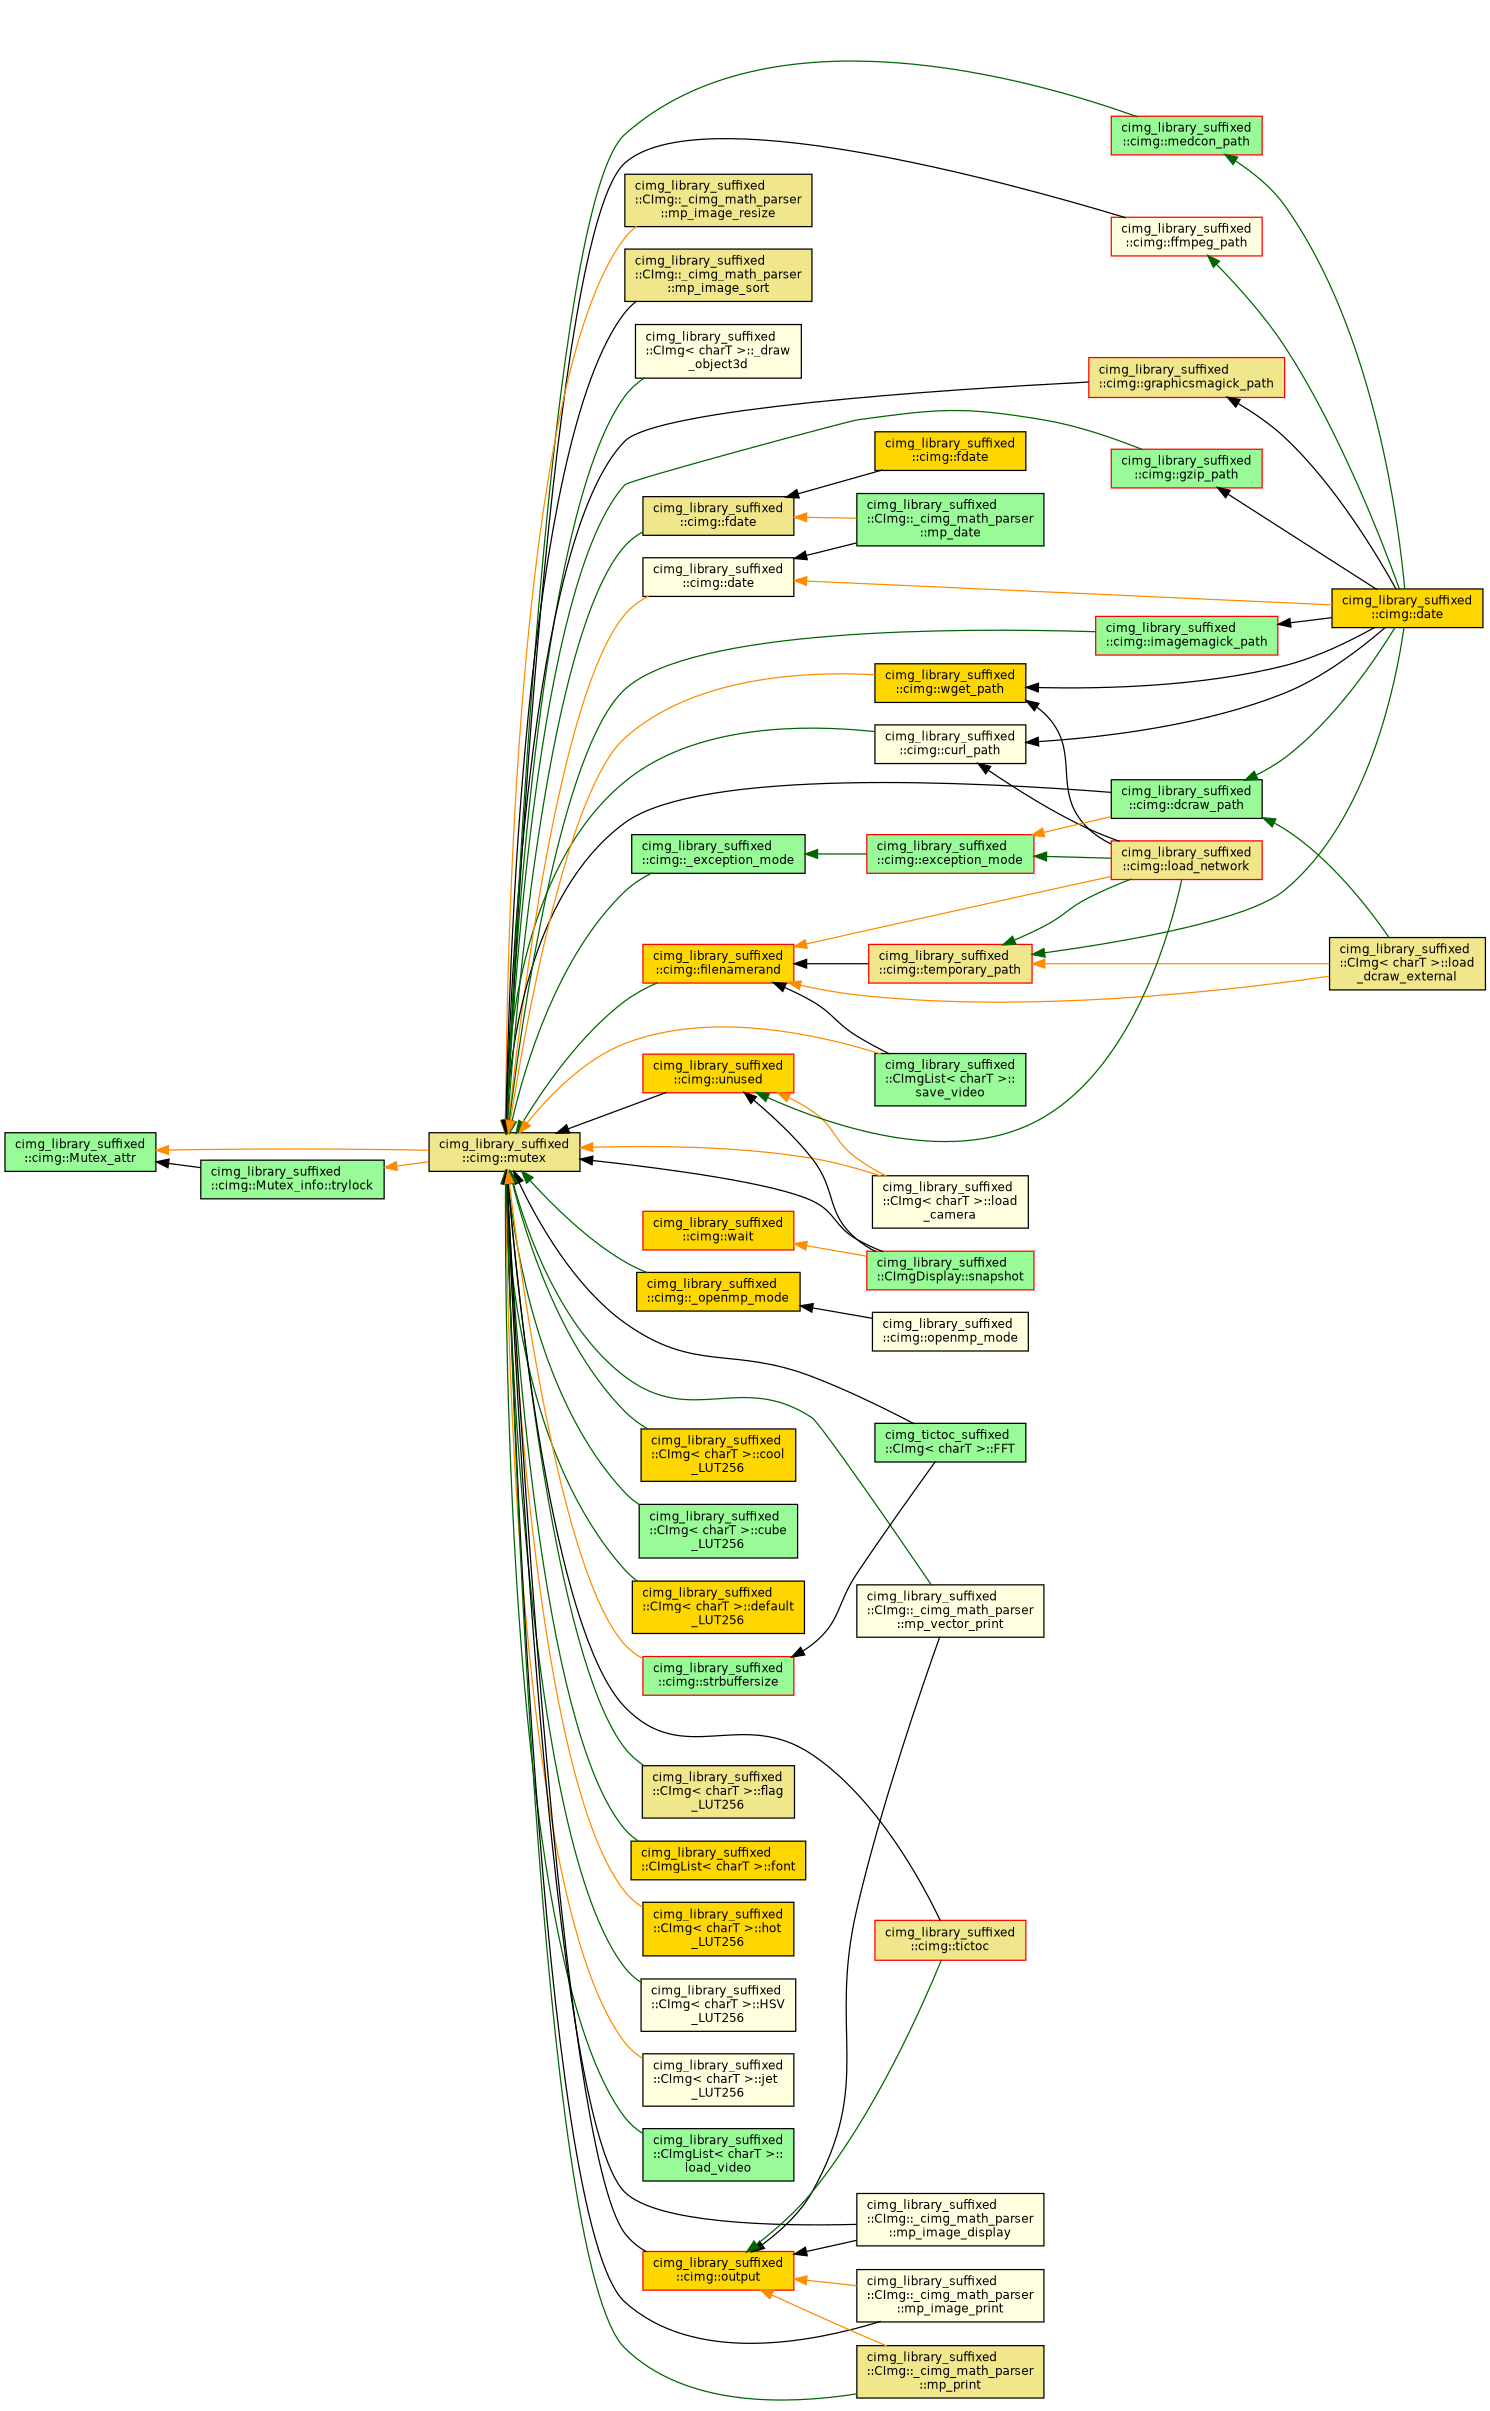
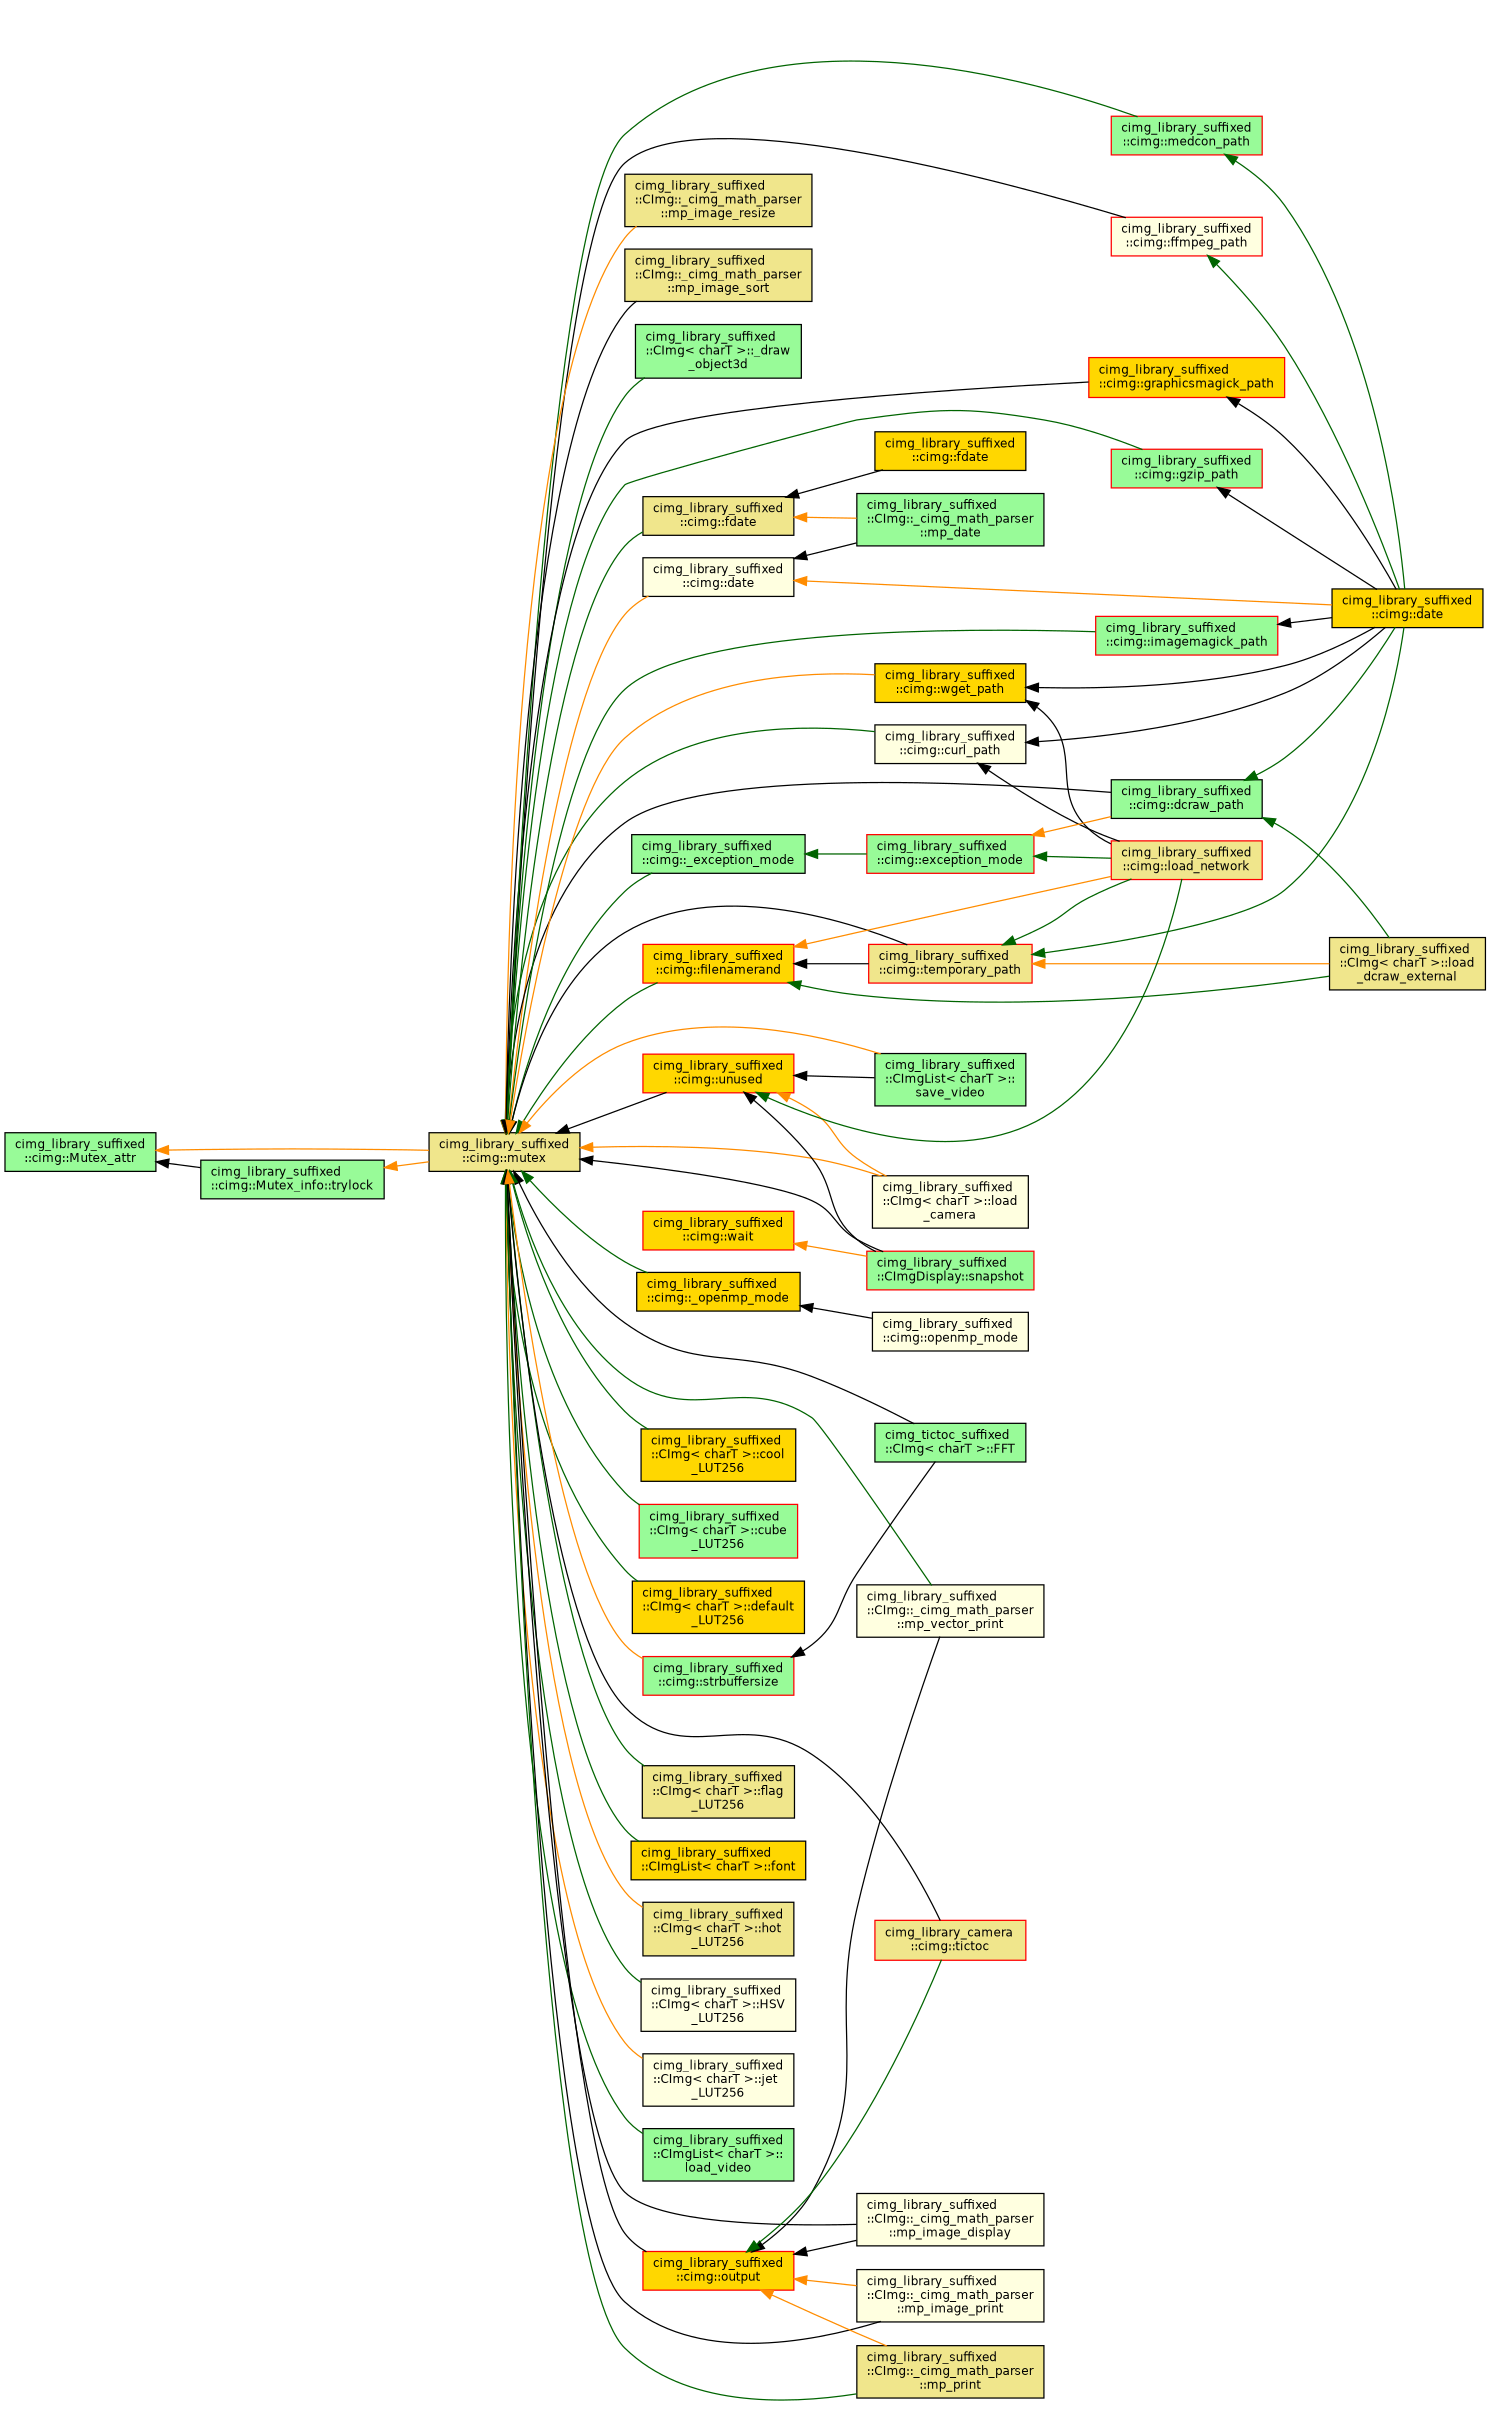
(718, 351) -> (718, 351)
(1187, 378) -> (1187, 378)
none -> (655, 919)
(1065, 1001) -> (1065, 1001)
(837, 1021) -> (841, 1077)
(718, 1531) -> (718, 1531)
(718, 1929) -> (718, 1929)
(950, 1940) -> (950, 1940)
